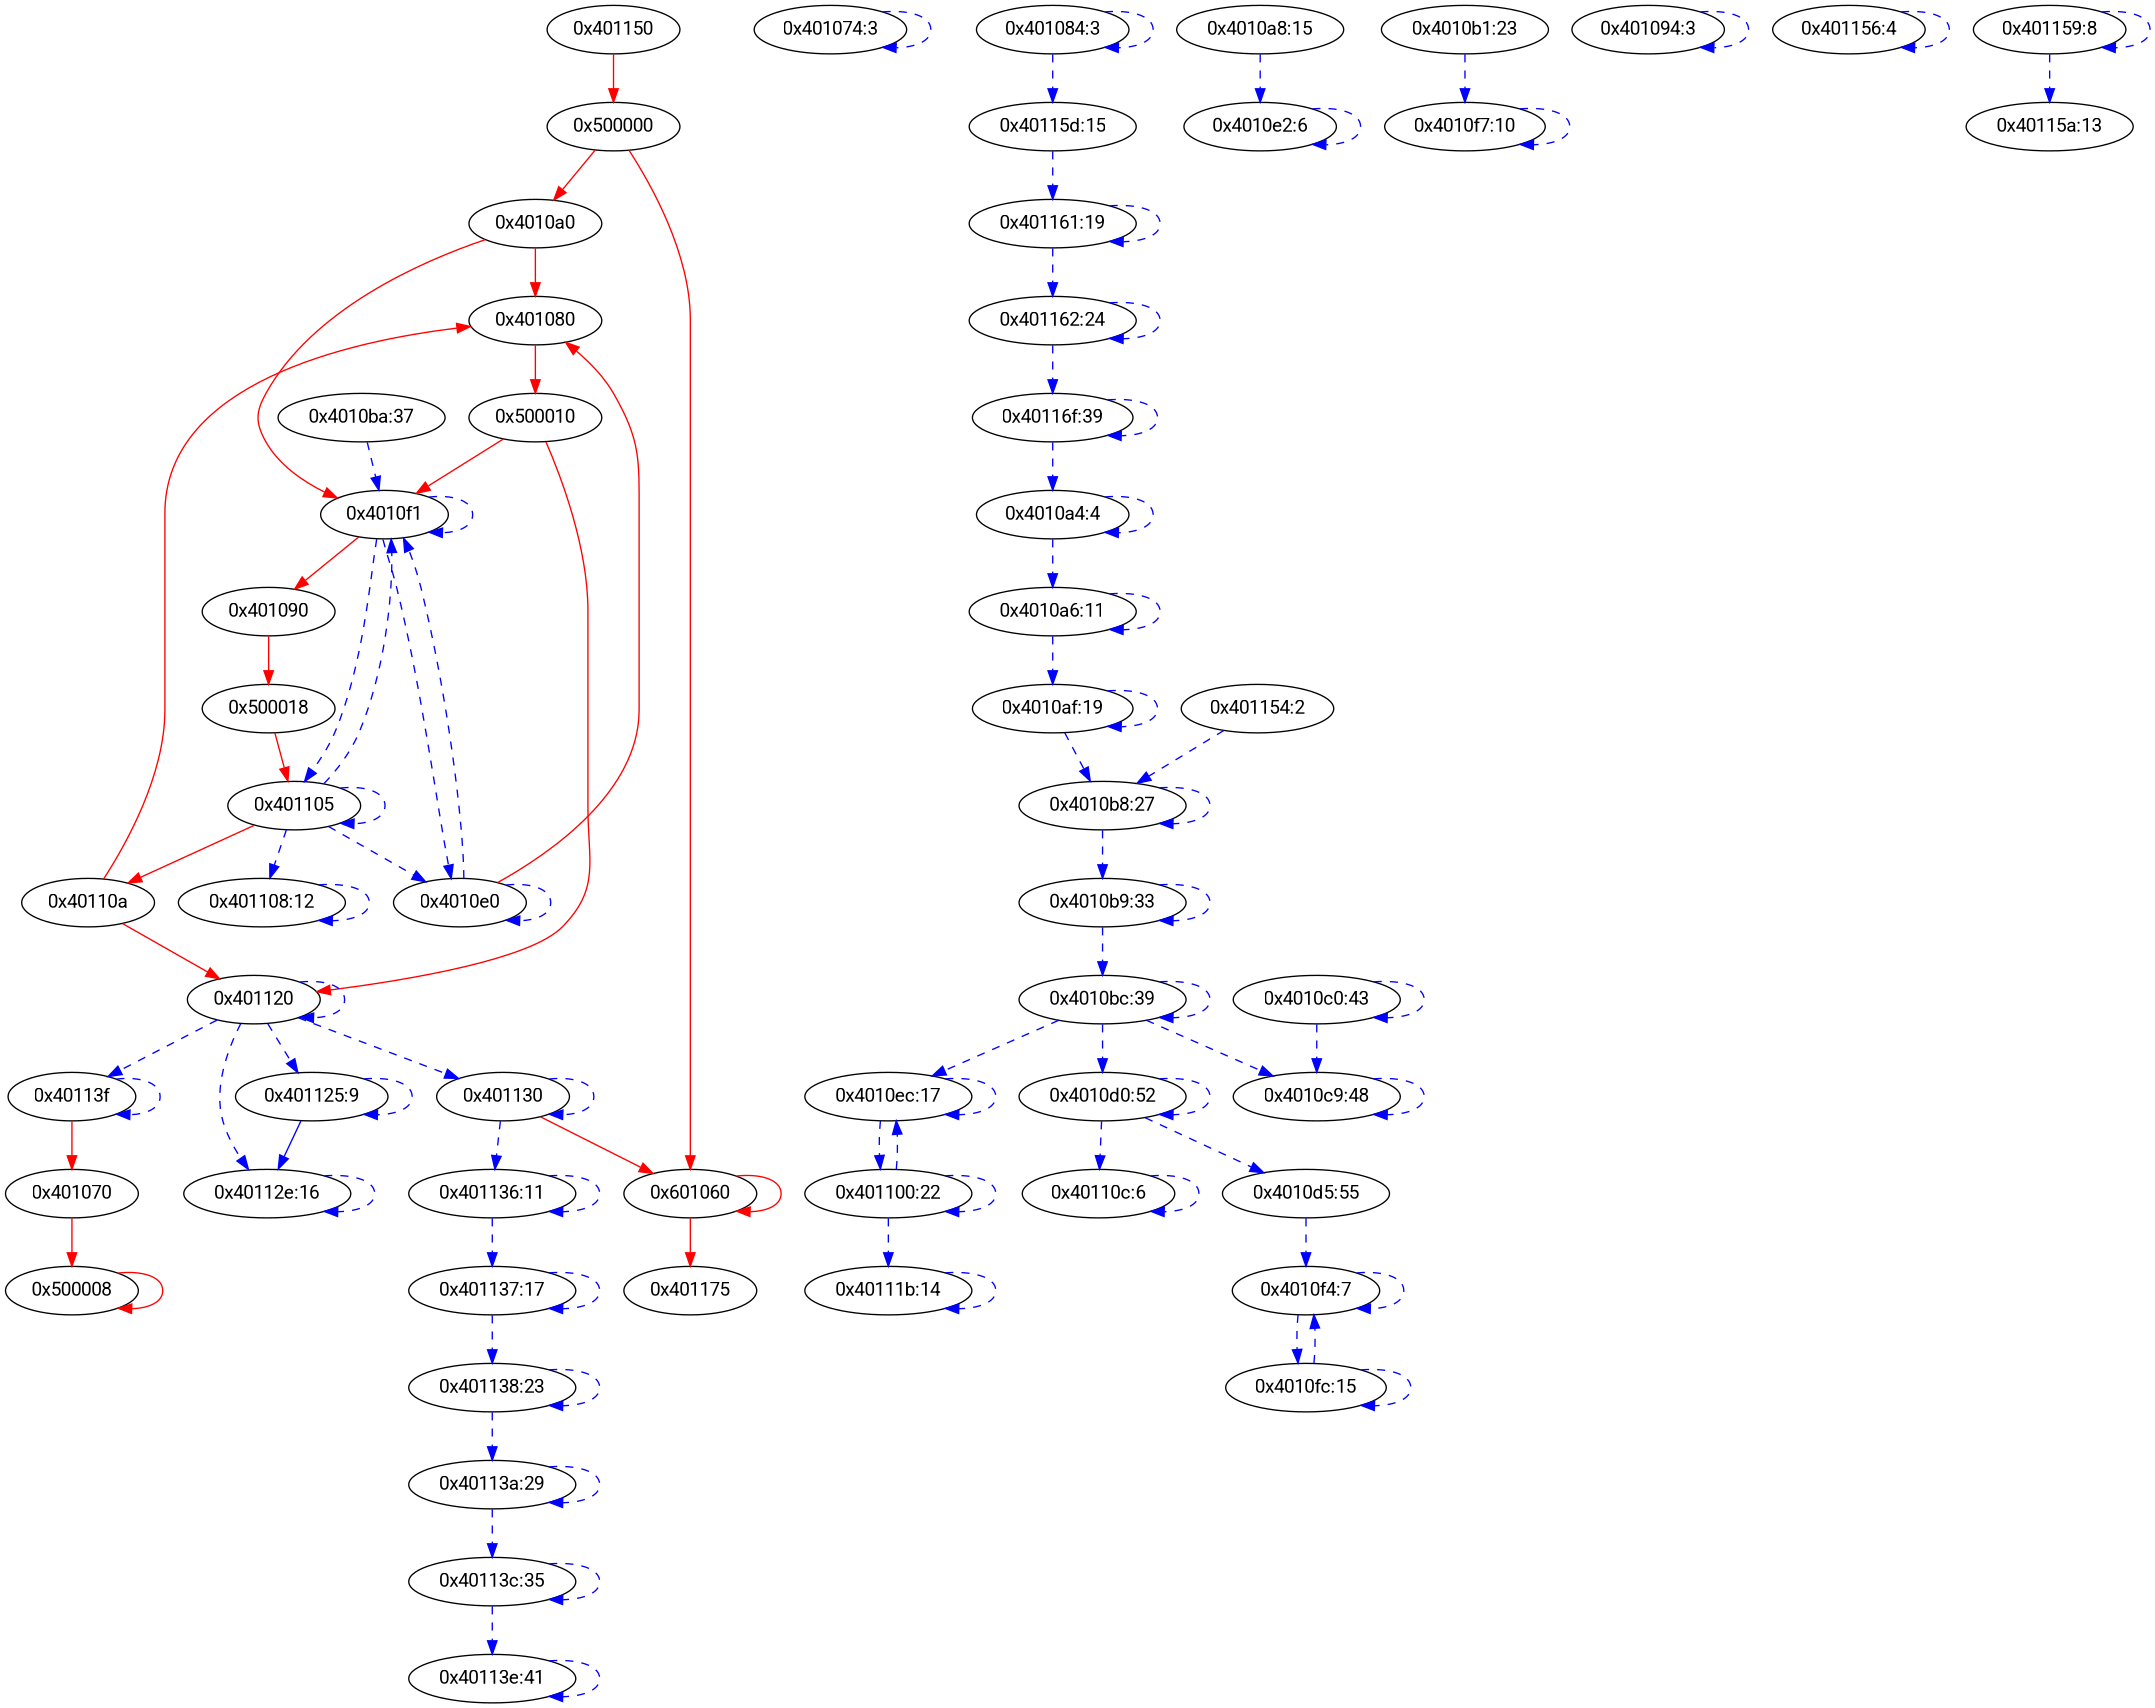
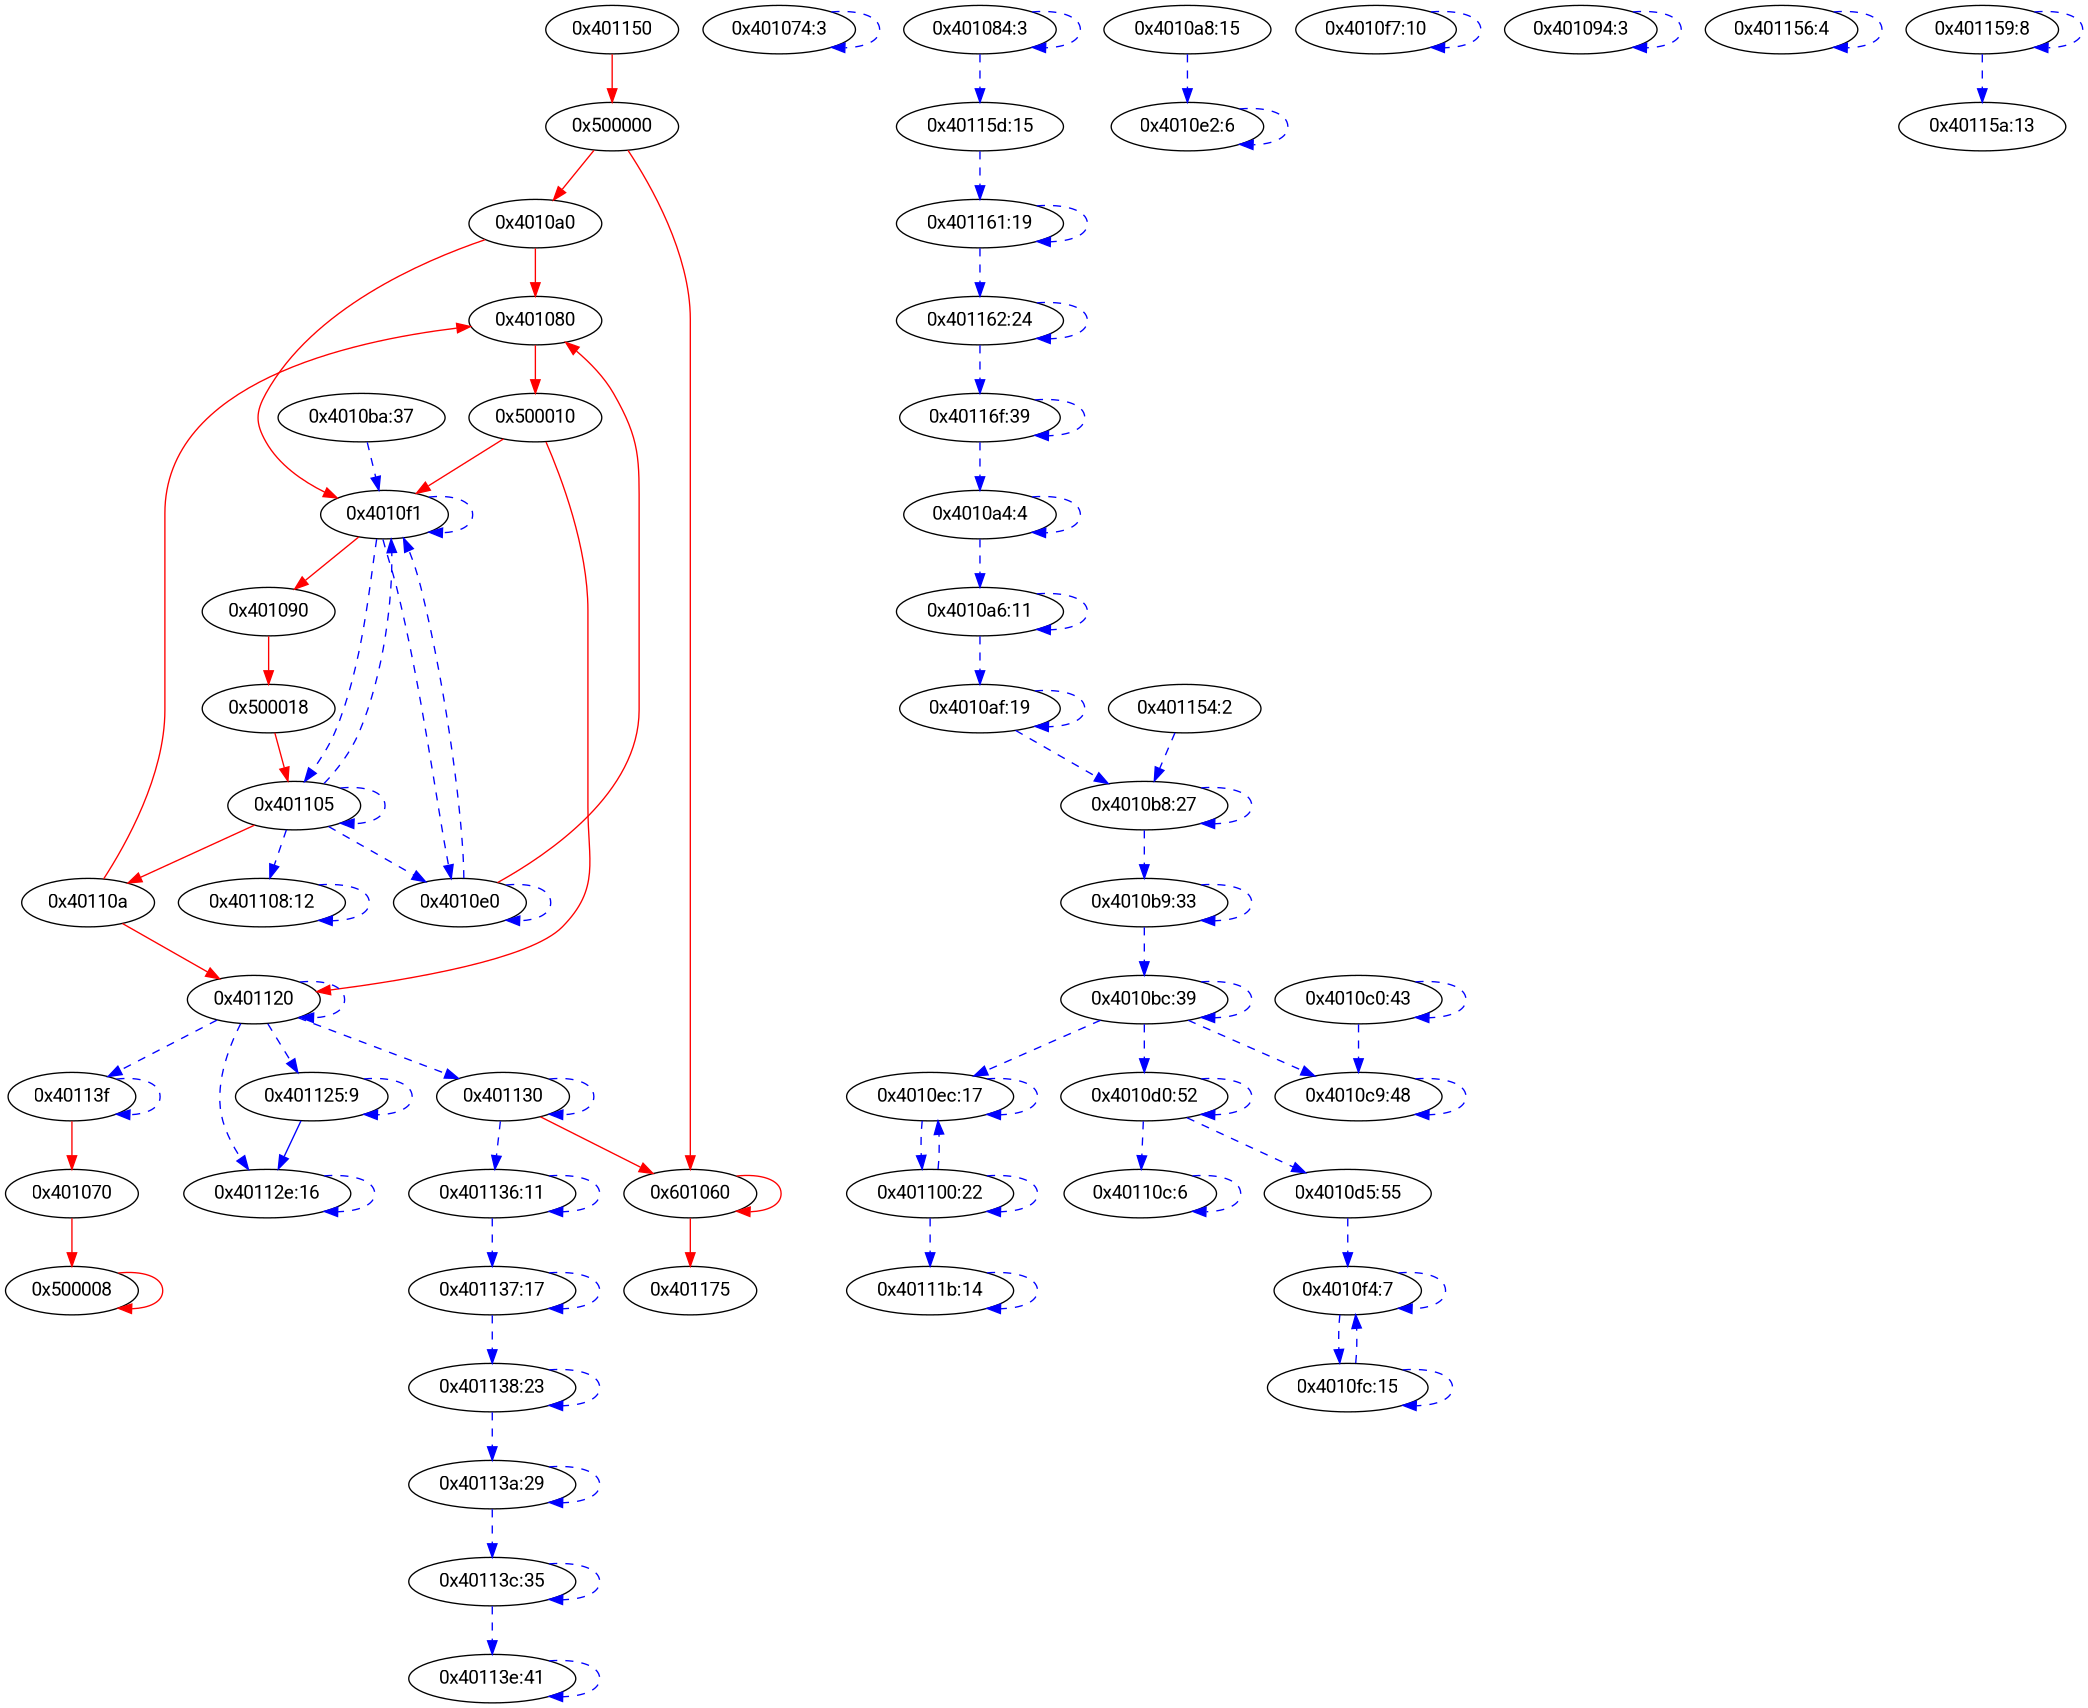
(1465, 30) -> none
